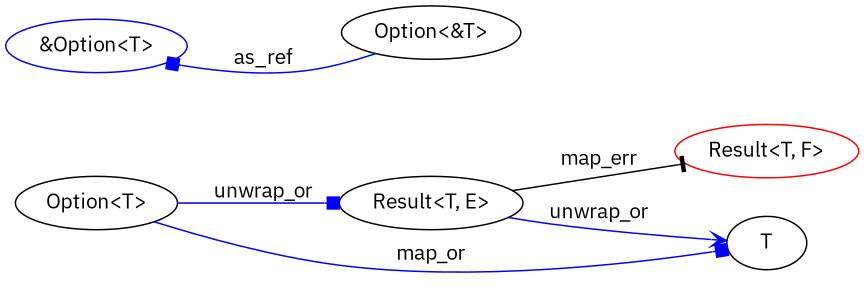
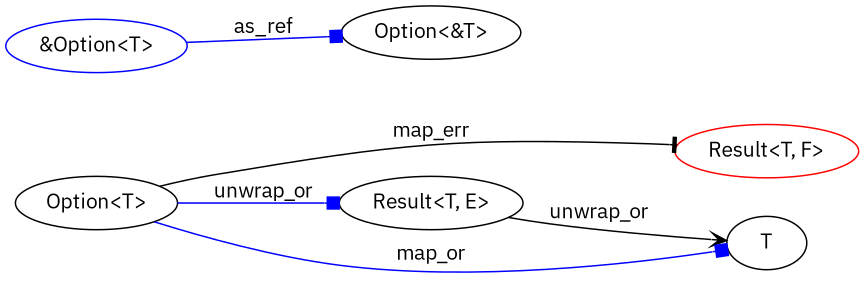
(279, 73) -> (257, 40)
(595, 178) -> (413, 147)
(610, 231) -> (610, 231)
